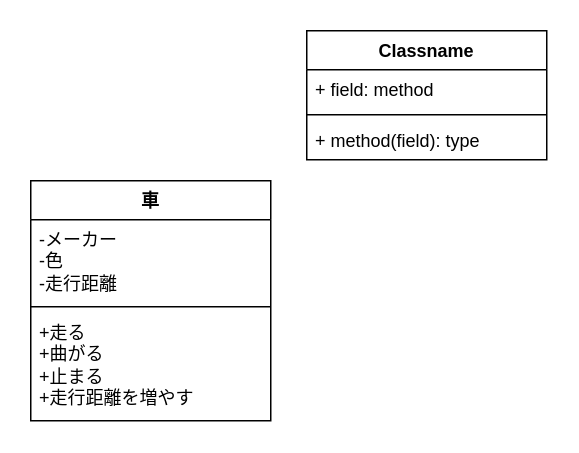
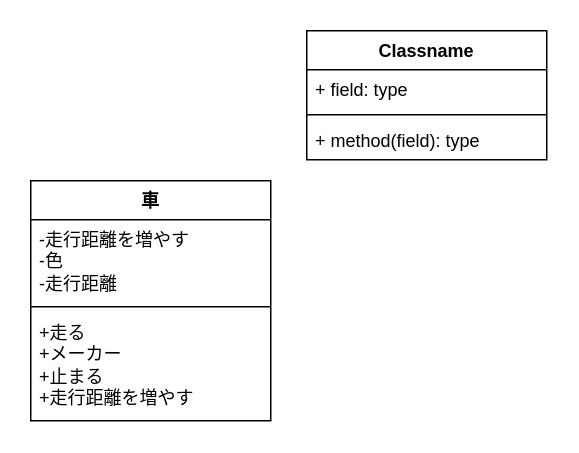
(380, 91) -> (370, 91)
(81, 263) -> (117, 263)
(117, 366) -> (117, 366)
